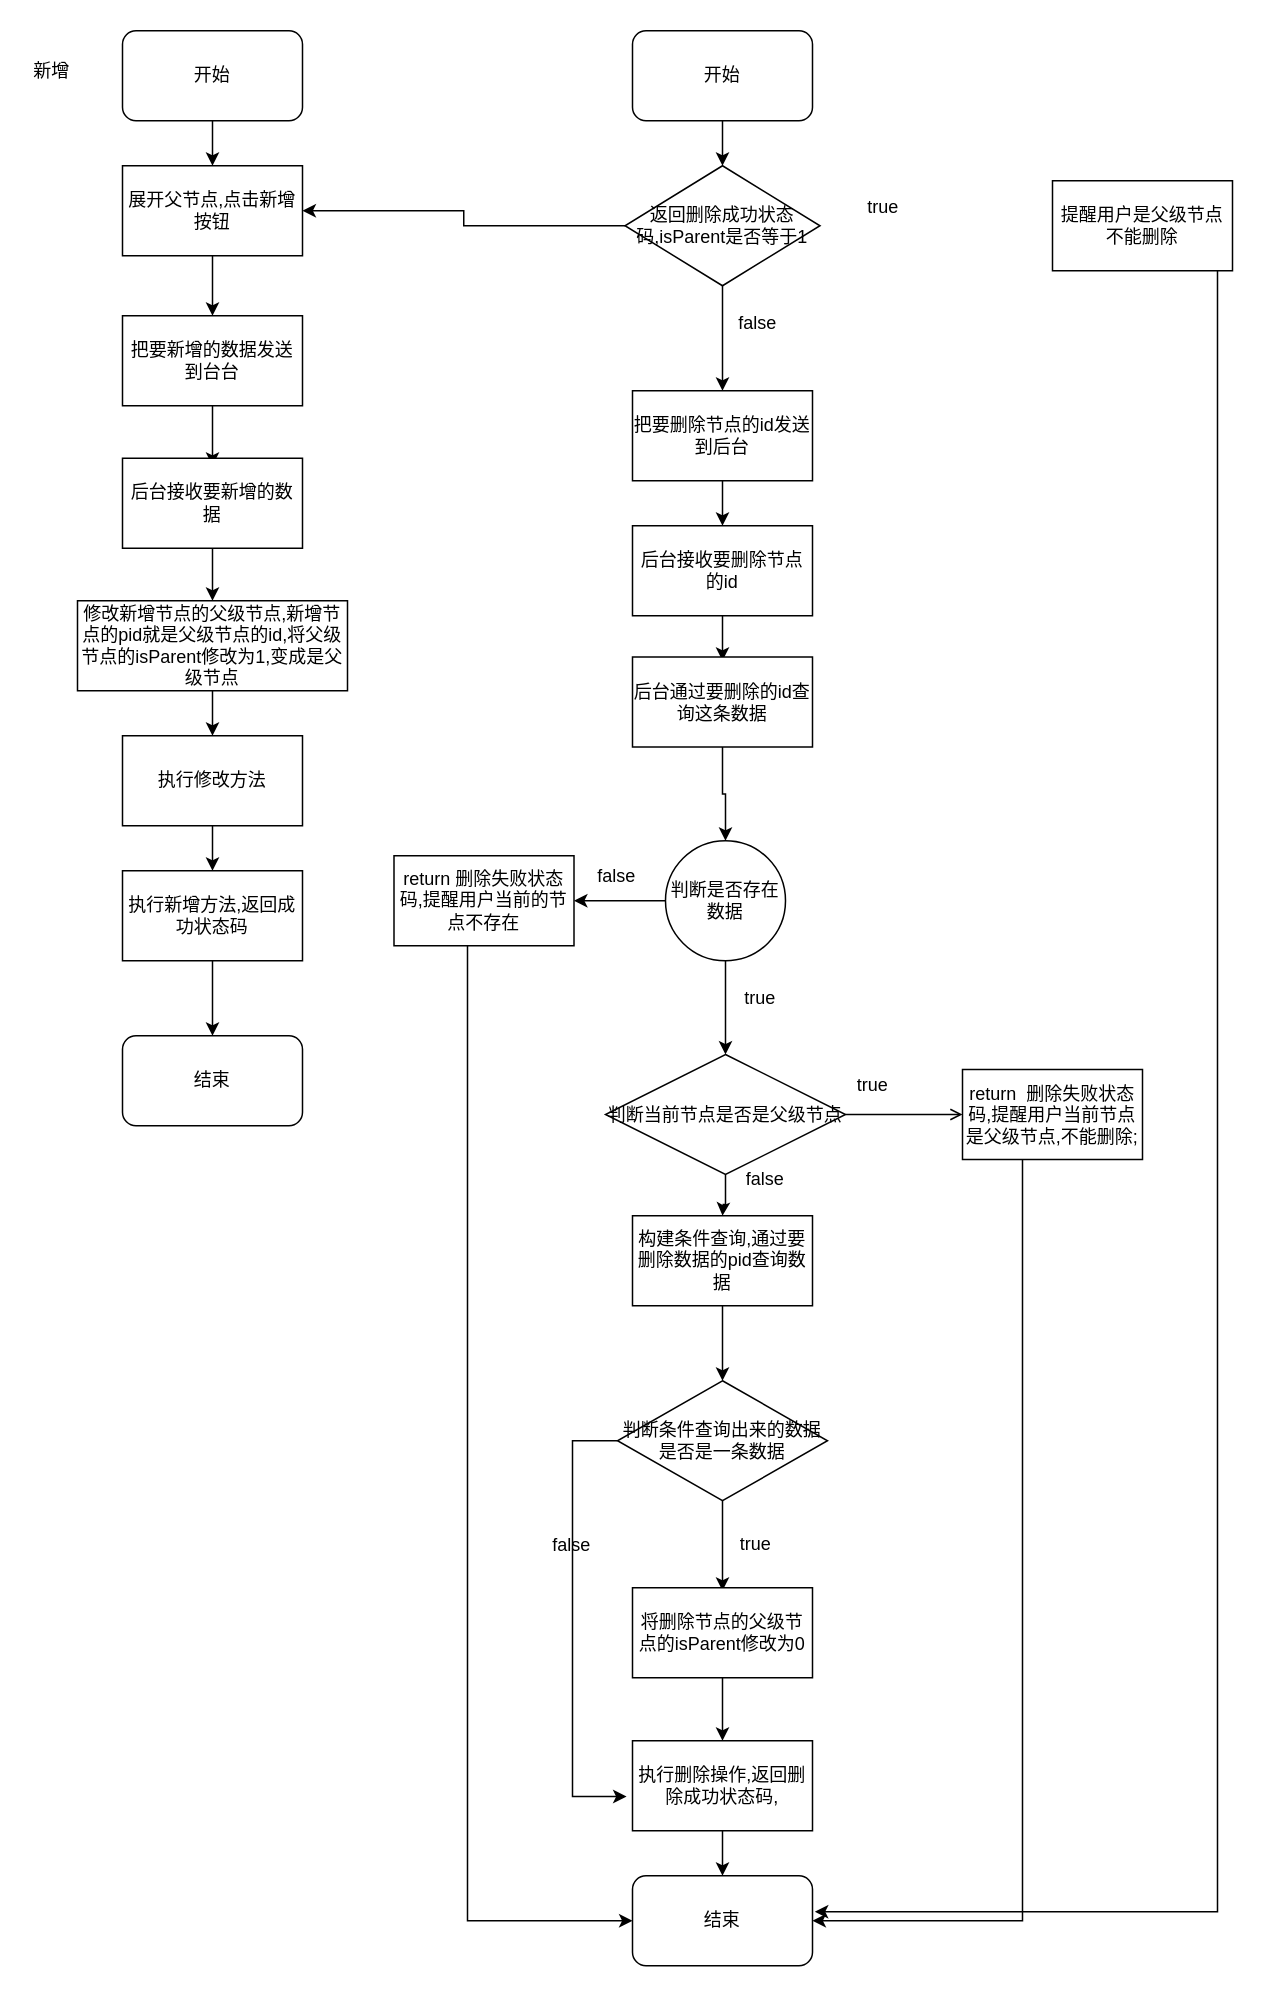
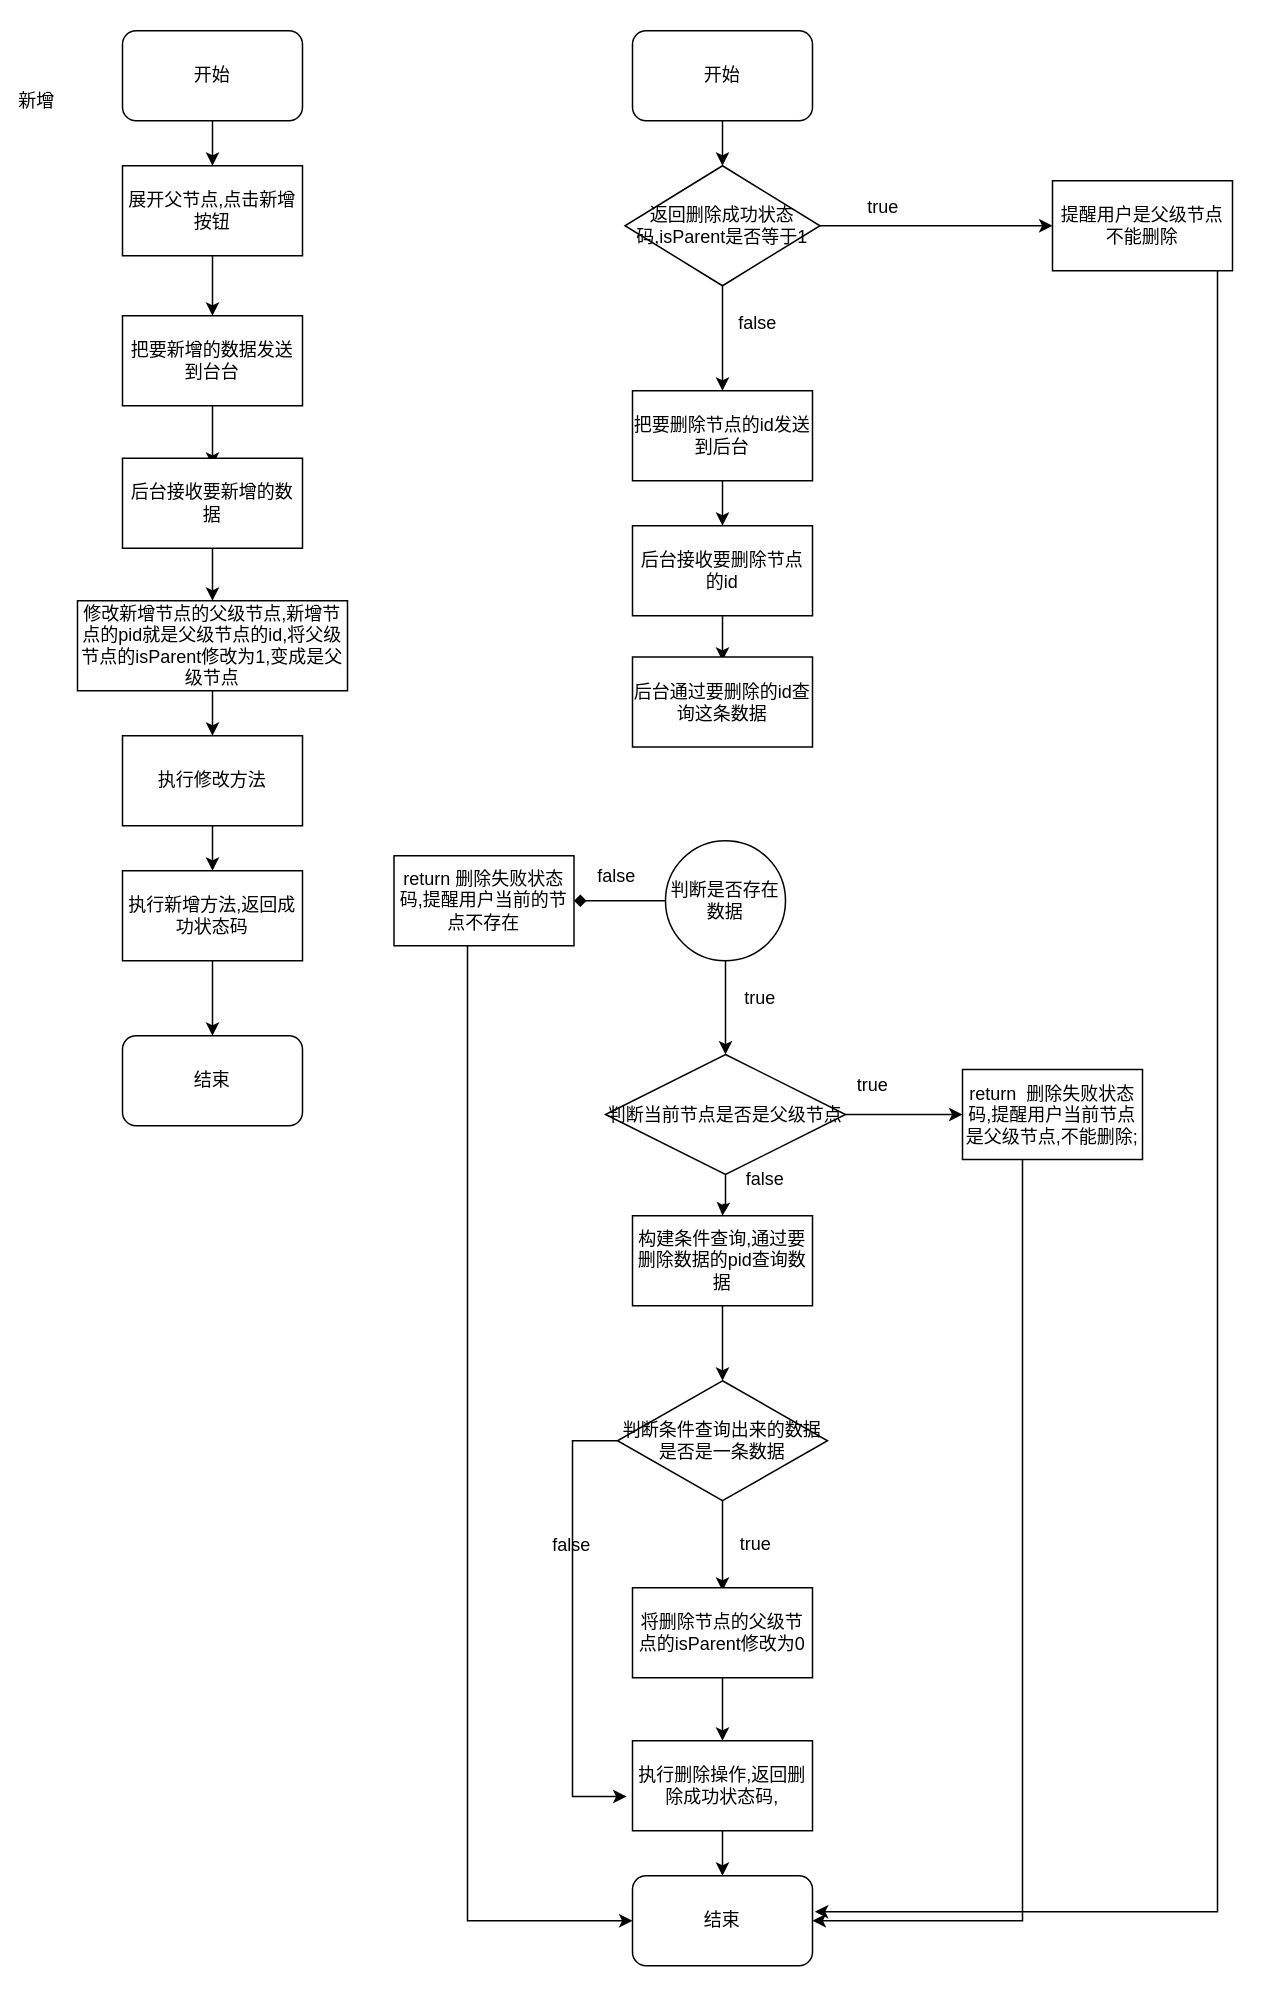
(61, 71) -> (46, 101)
(464, 224) -> (931, 226)
(722, 791) -> none
(585, 901) -> (586, 901)
(953, 1115) -> (951, 1115)
